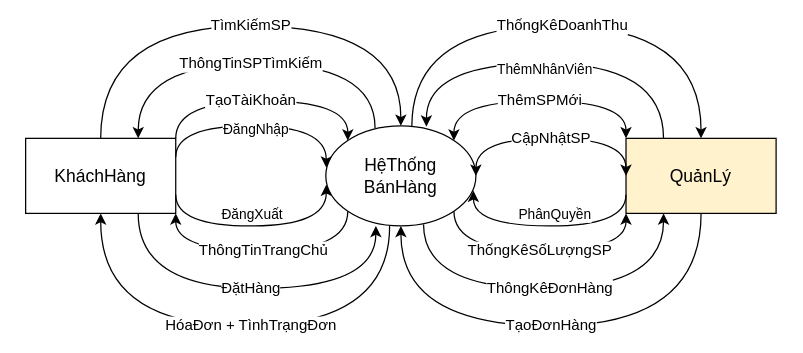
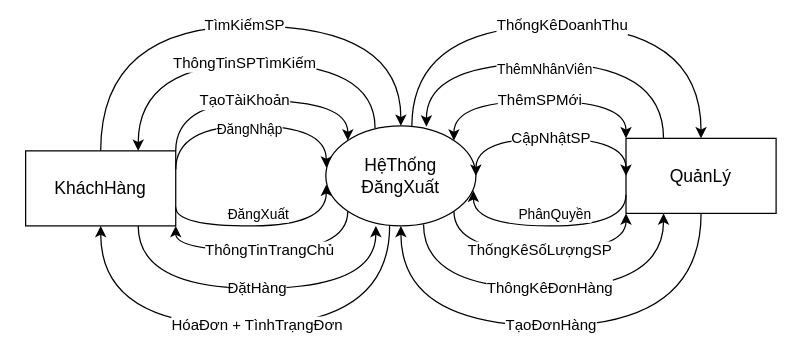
(101, 176) -> (101, 188)
(401, 176) -> (401, 176)
(701, 176) -> (701, 176)
